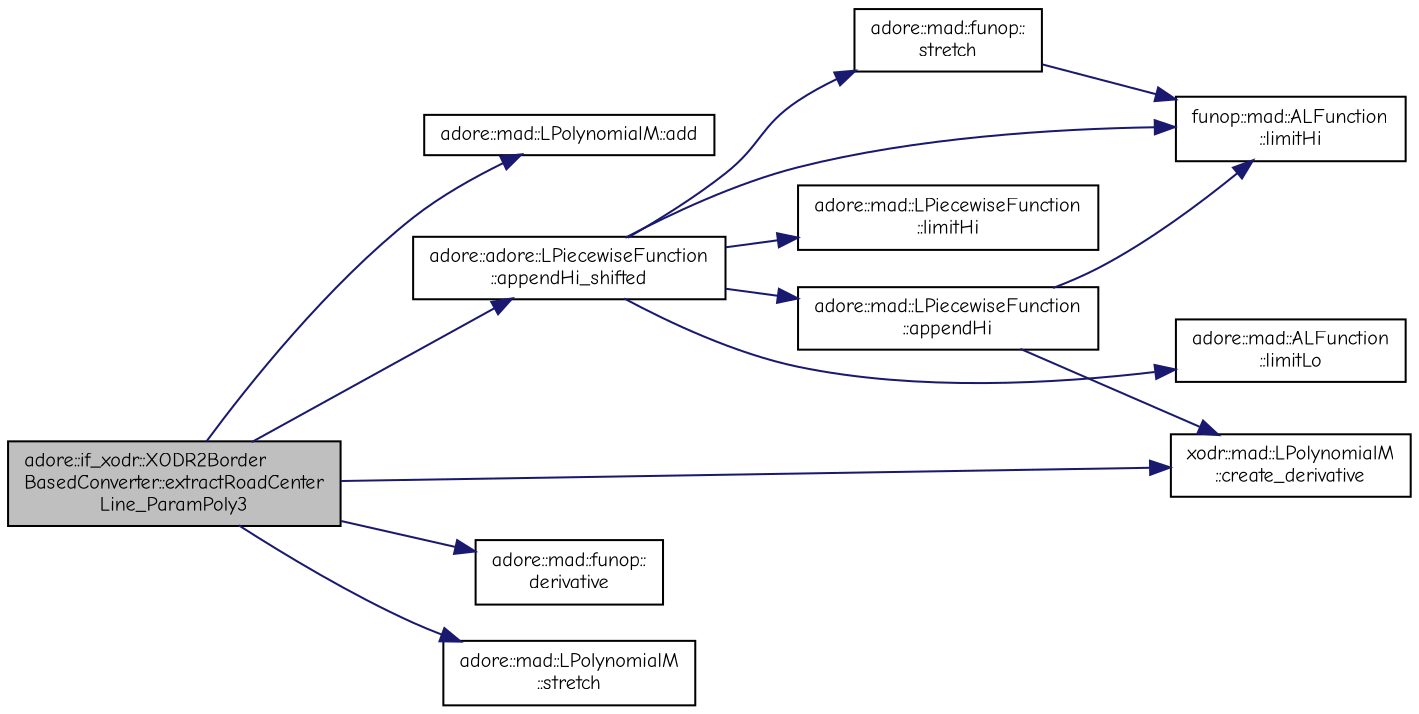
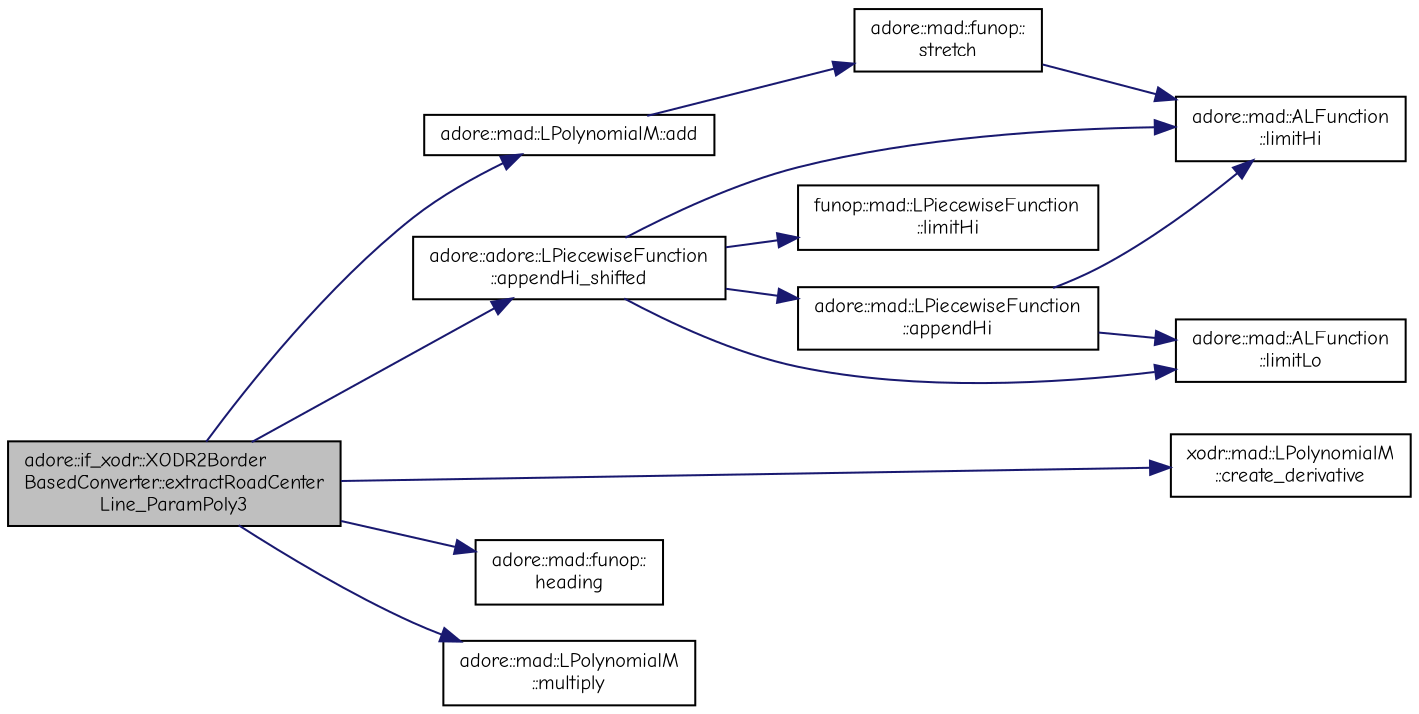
(1291, 129) -> (1291, 129)
(737, 163) -> (741, 92)
(948, 218) -> (948, 218)
(1114, 390) -> (1127, 335)
(569, 572) -> (569, 572)
(569, 673) -> (569, 673)
